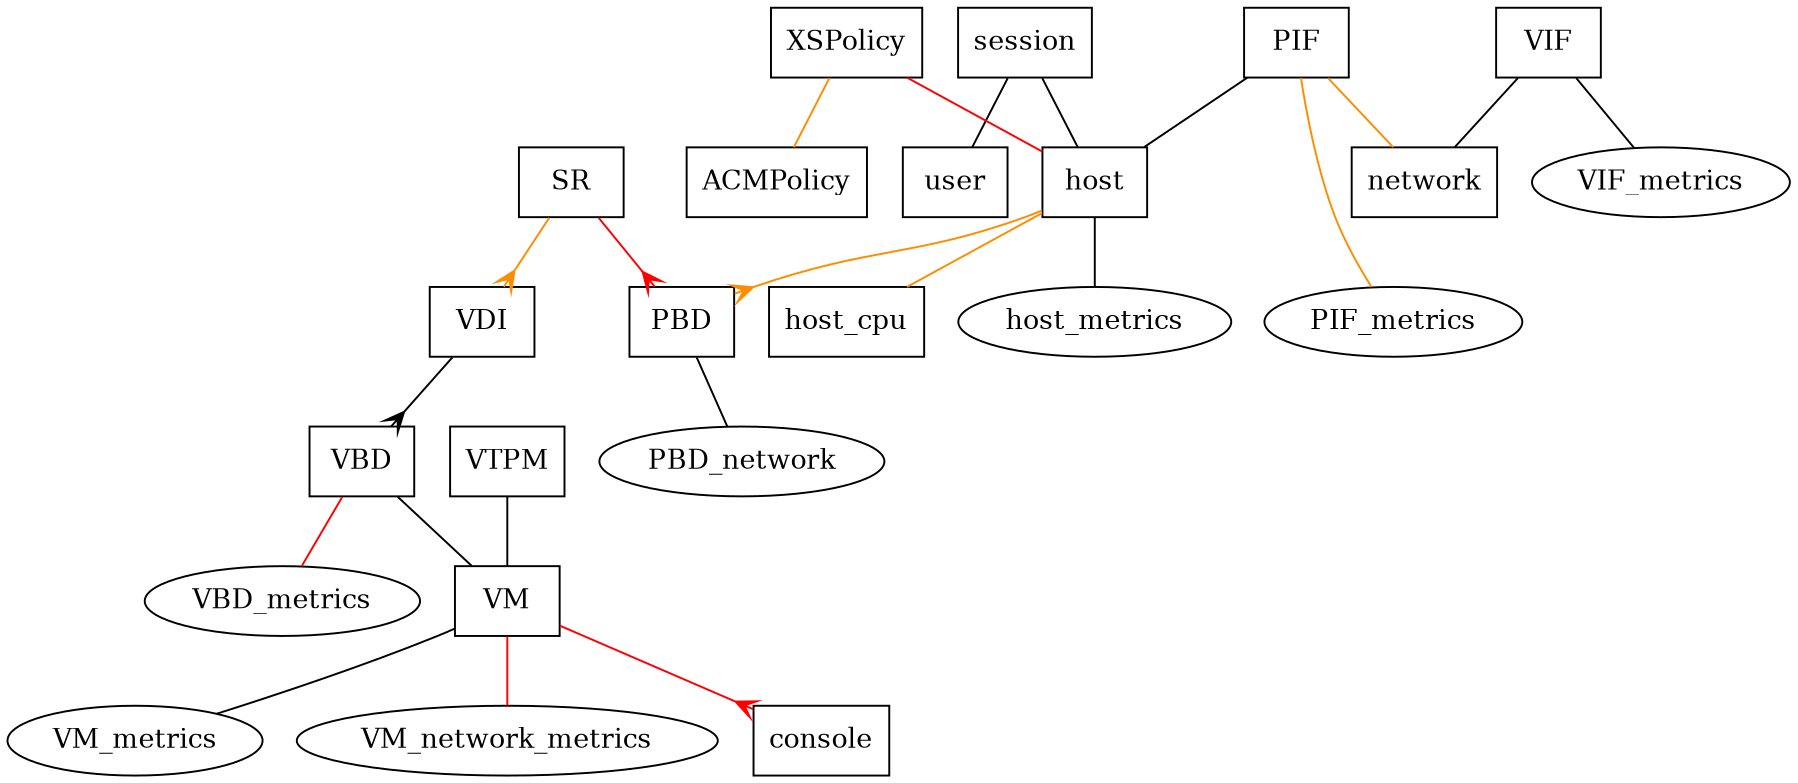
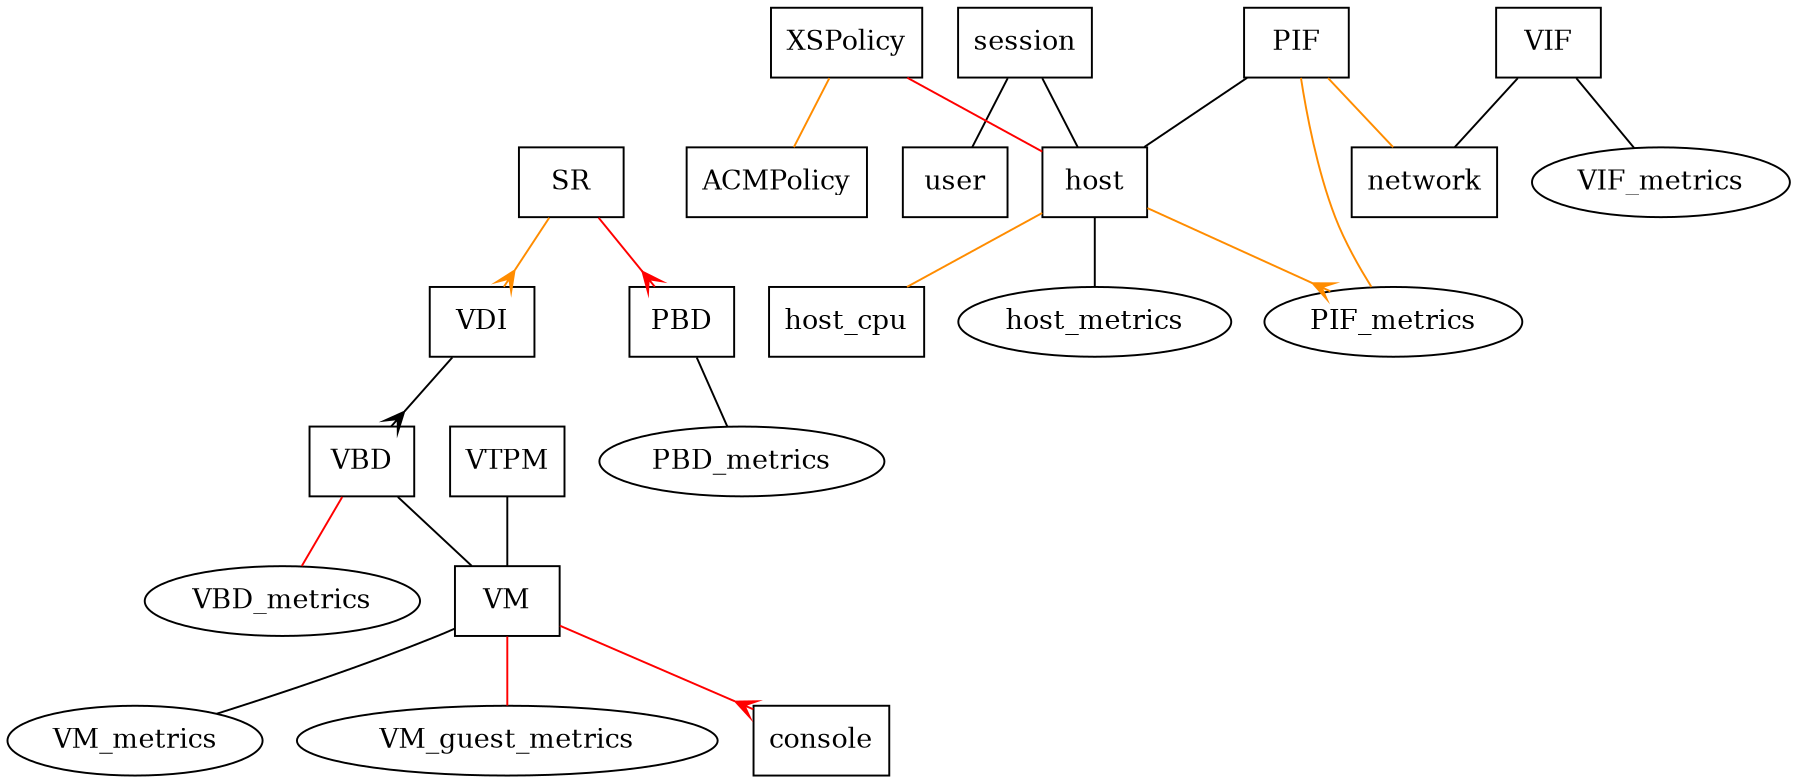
(898, 251) -> (1230, 246)
(742, 461) -> (742, 461)
(507, 741) -> (507, 741)
